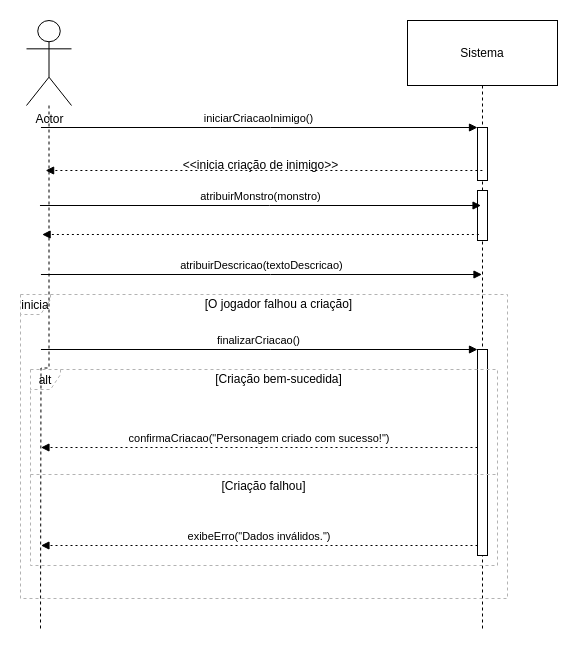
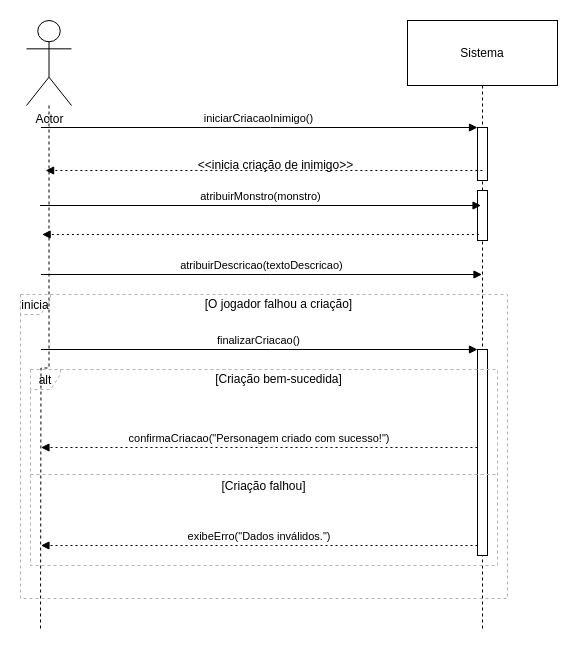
(261, 166) -> (276, 166)
